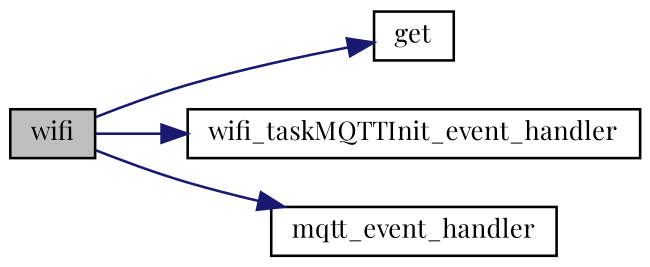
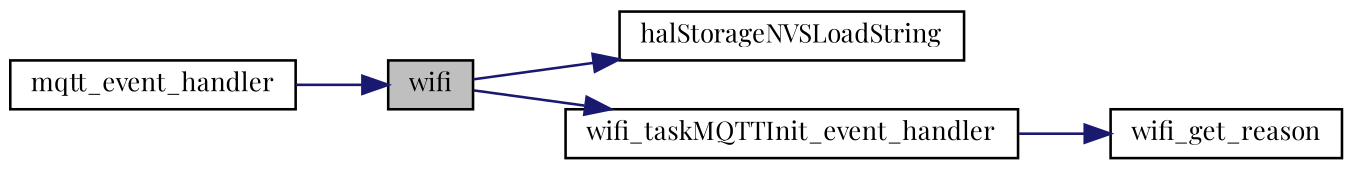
(414, 36) -> (792, 36)
none -> (1226, 134)
(176, 179) -> (329, 85)
